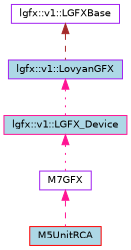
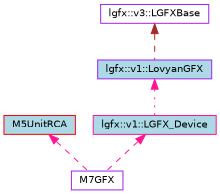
(65, 14) -> (155, 14)
(65, 158) -> (122, 156)
(65, 213) -> (72, 156)
